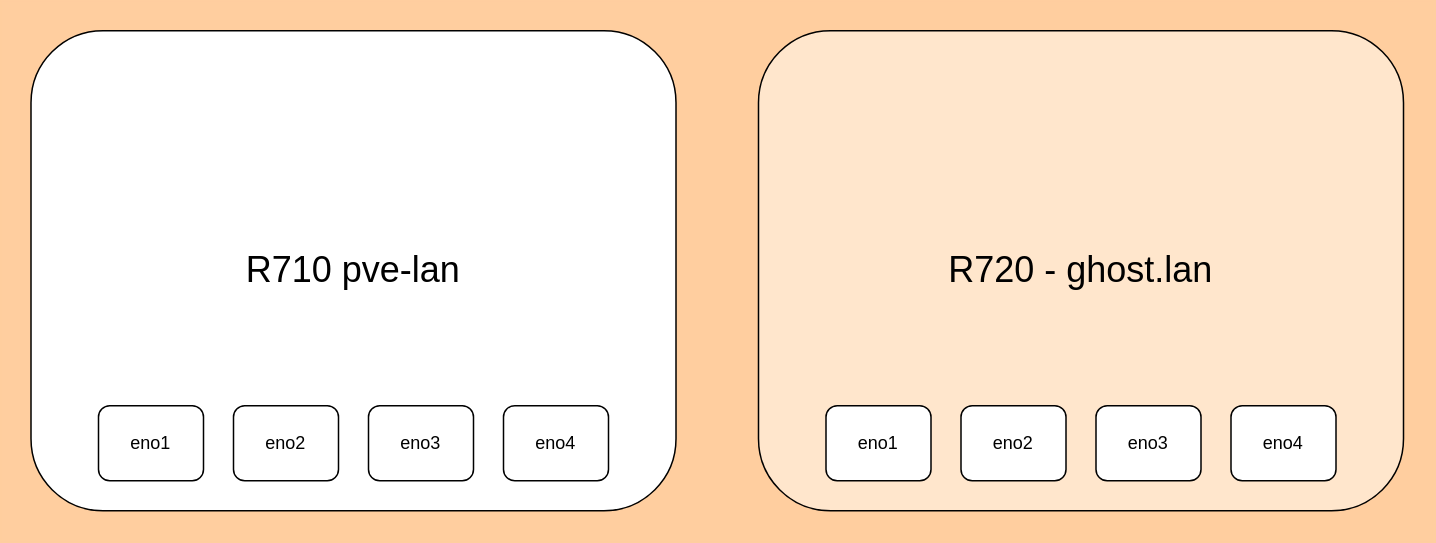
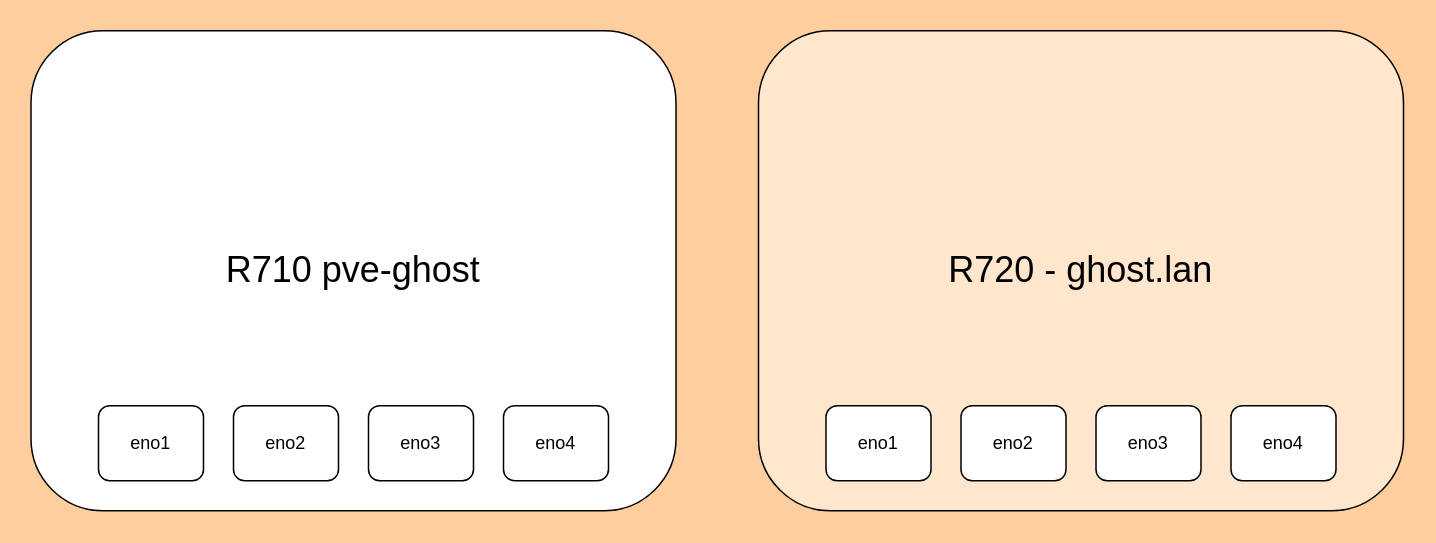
(353, 271) -> (353, 271)
